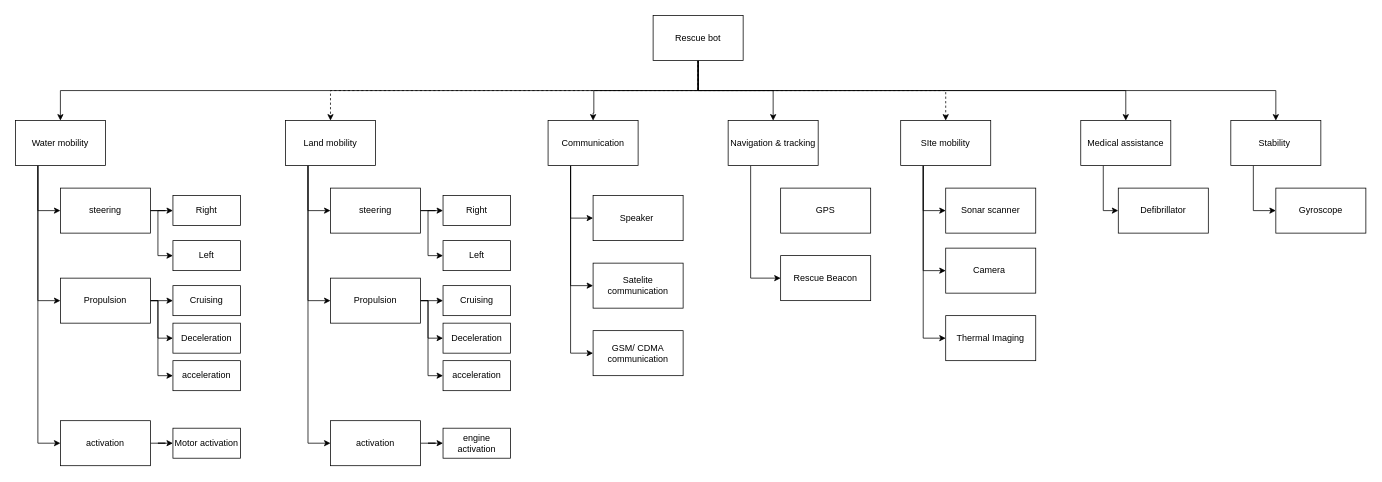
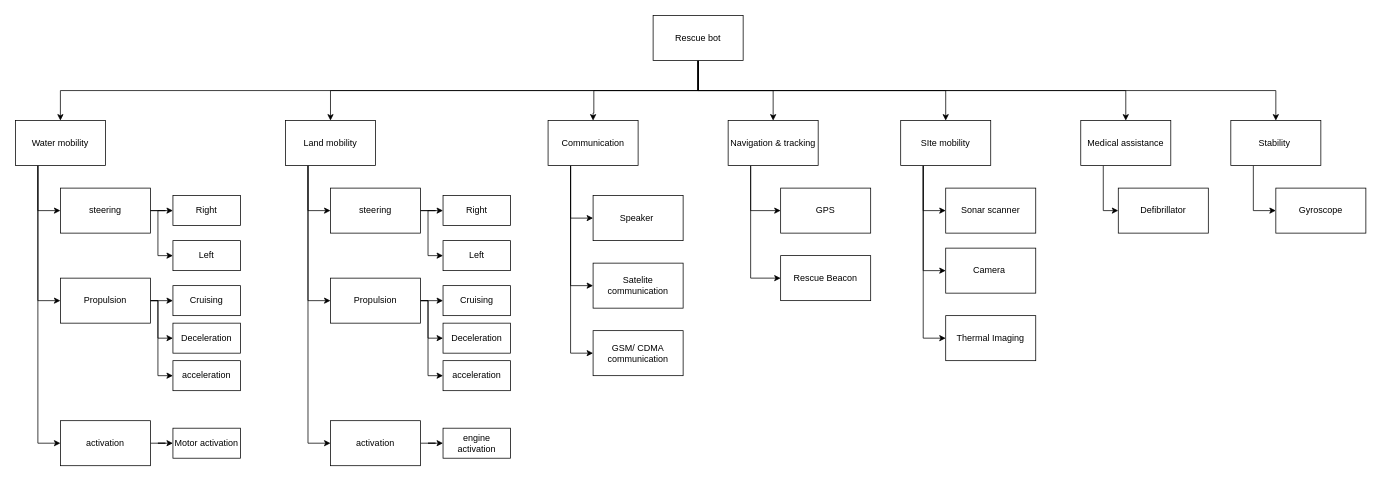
(330, 103) -> (330, 103)
(945, 103) -> (945, 103)
none -> (763, 210)
